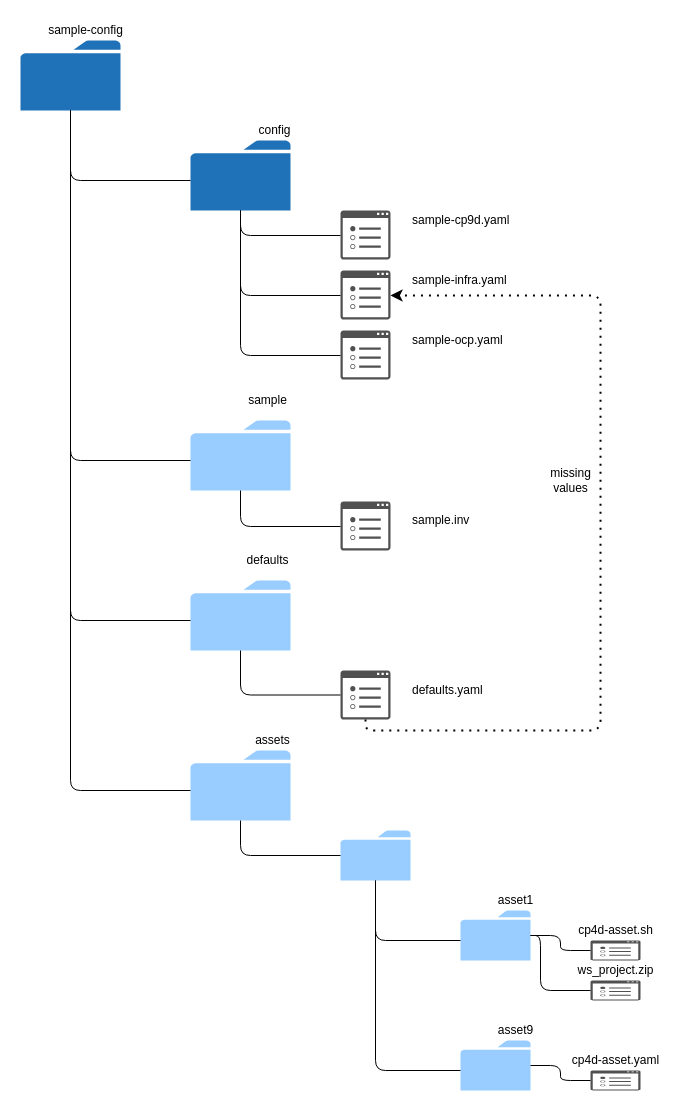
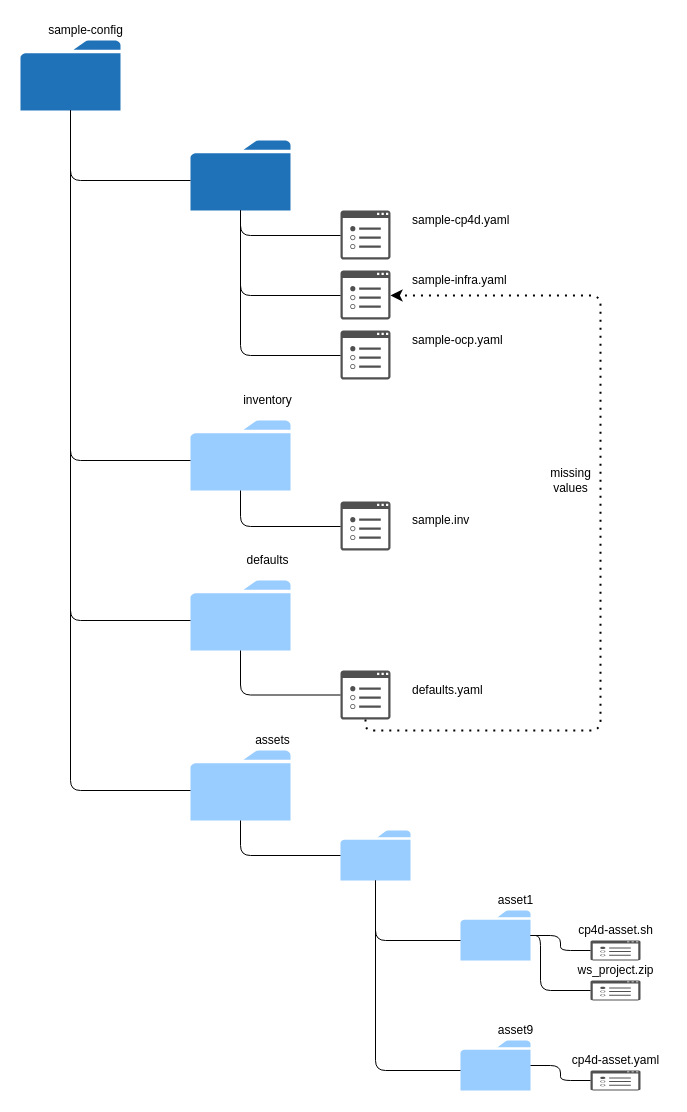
(275, 131) -> none
(462, 221) -> (462, 221)
(268, 401) -> (268, 401)
